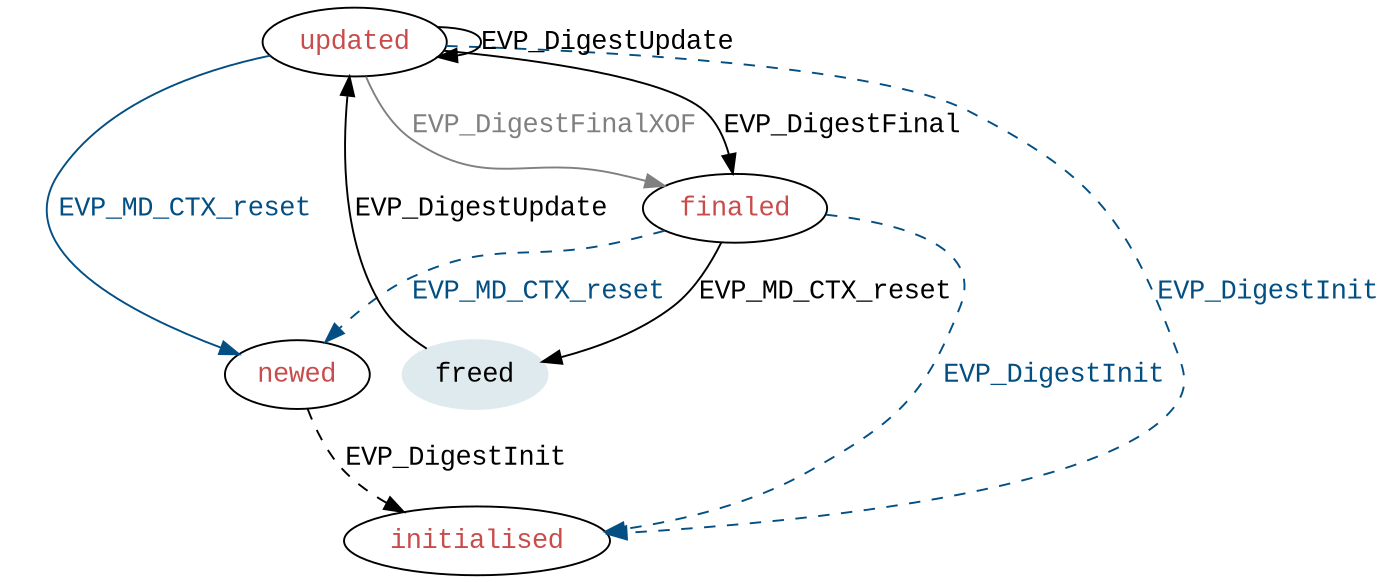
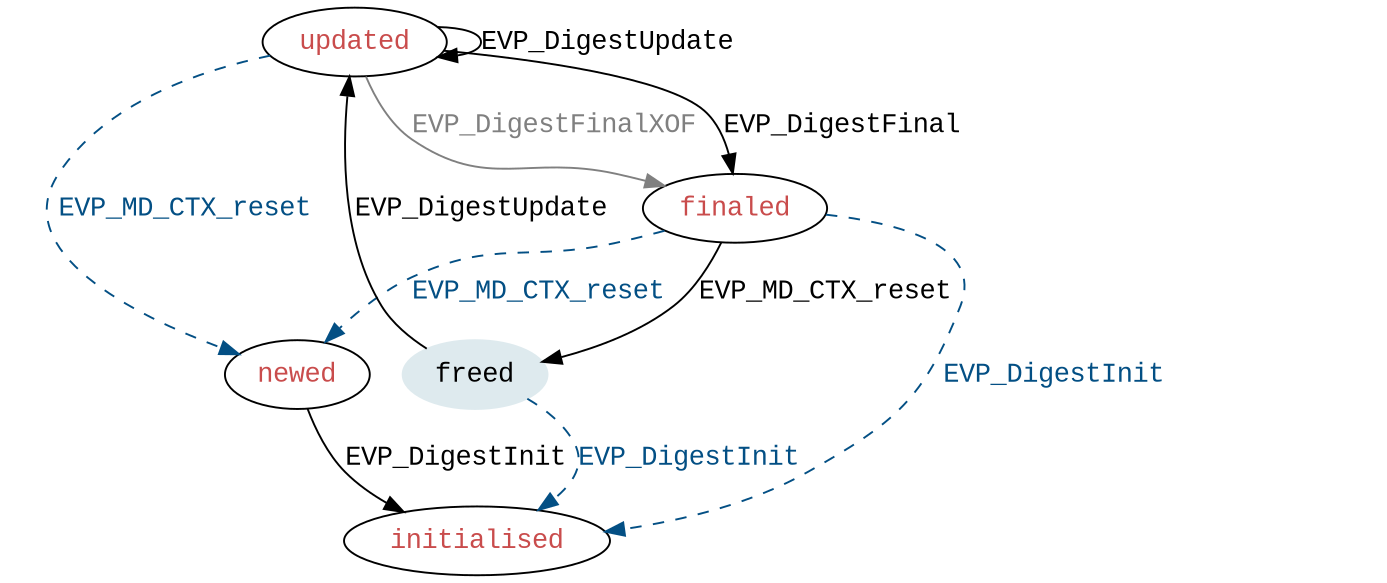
(54, 184) -> (54, 184)
(1130, 247) -> (574, 443)
(338, 464) -> (338, 464)
